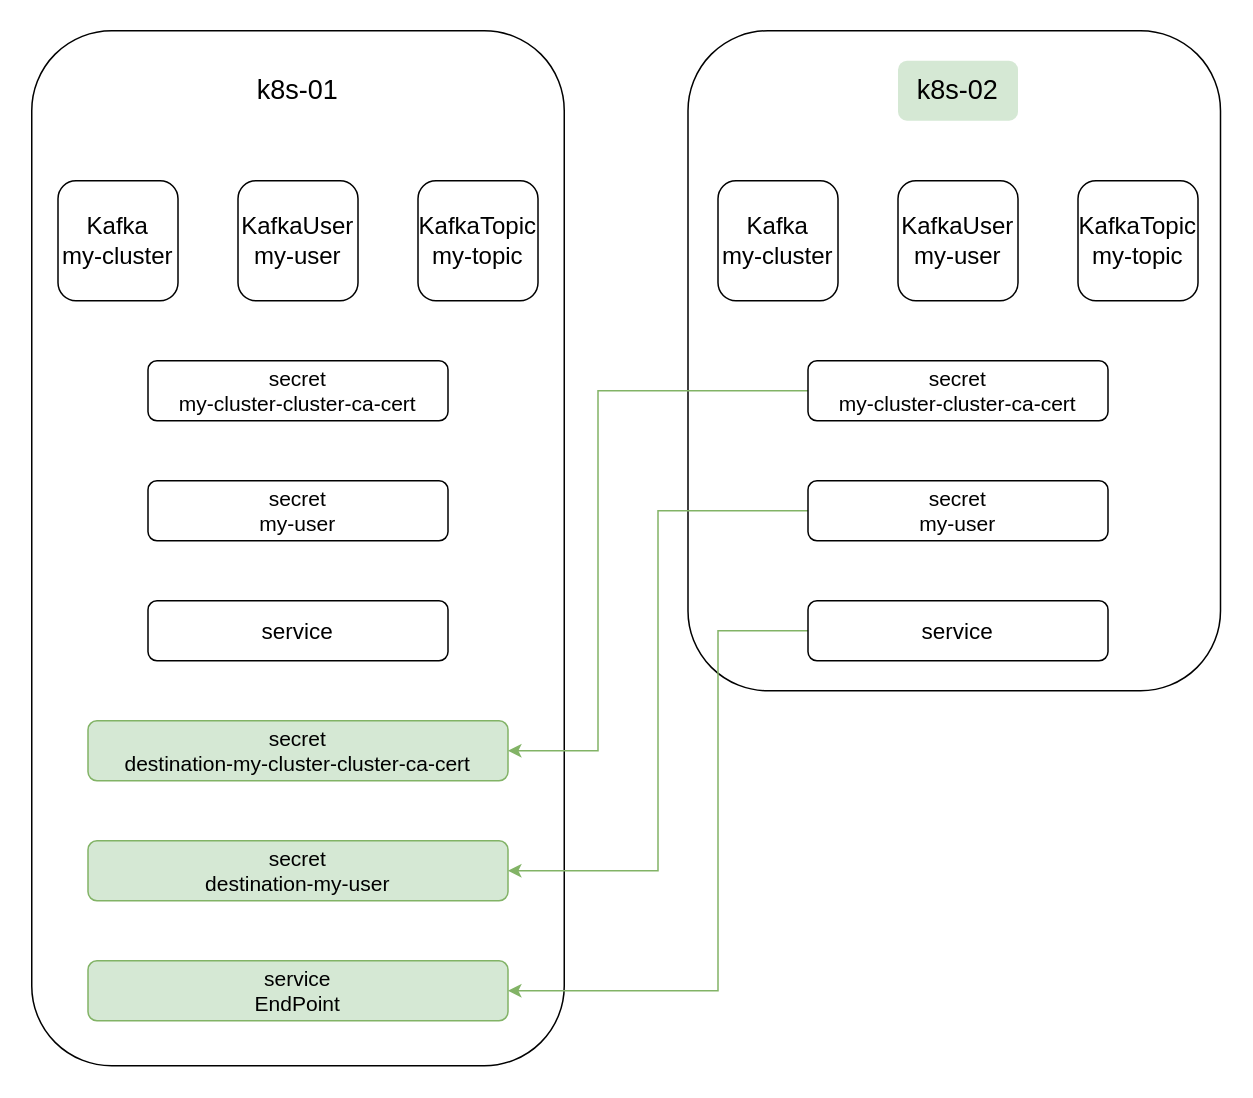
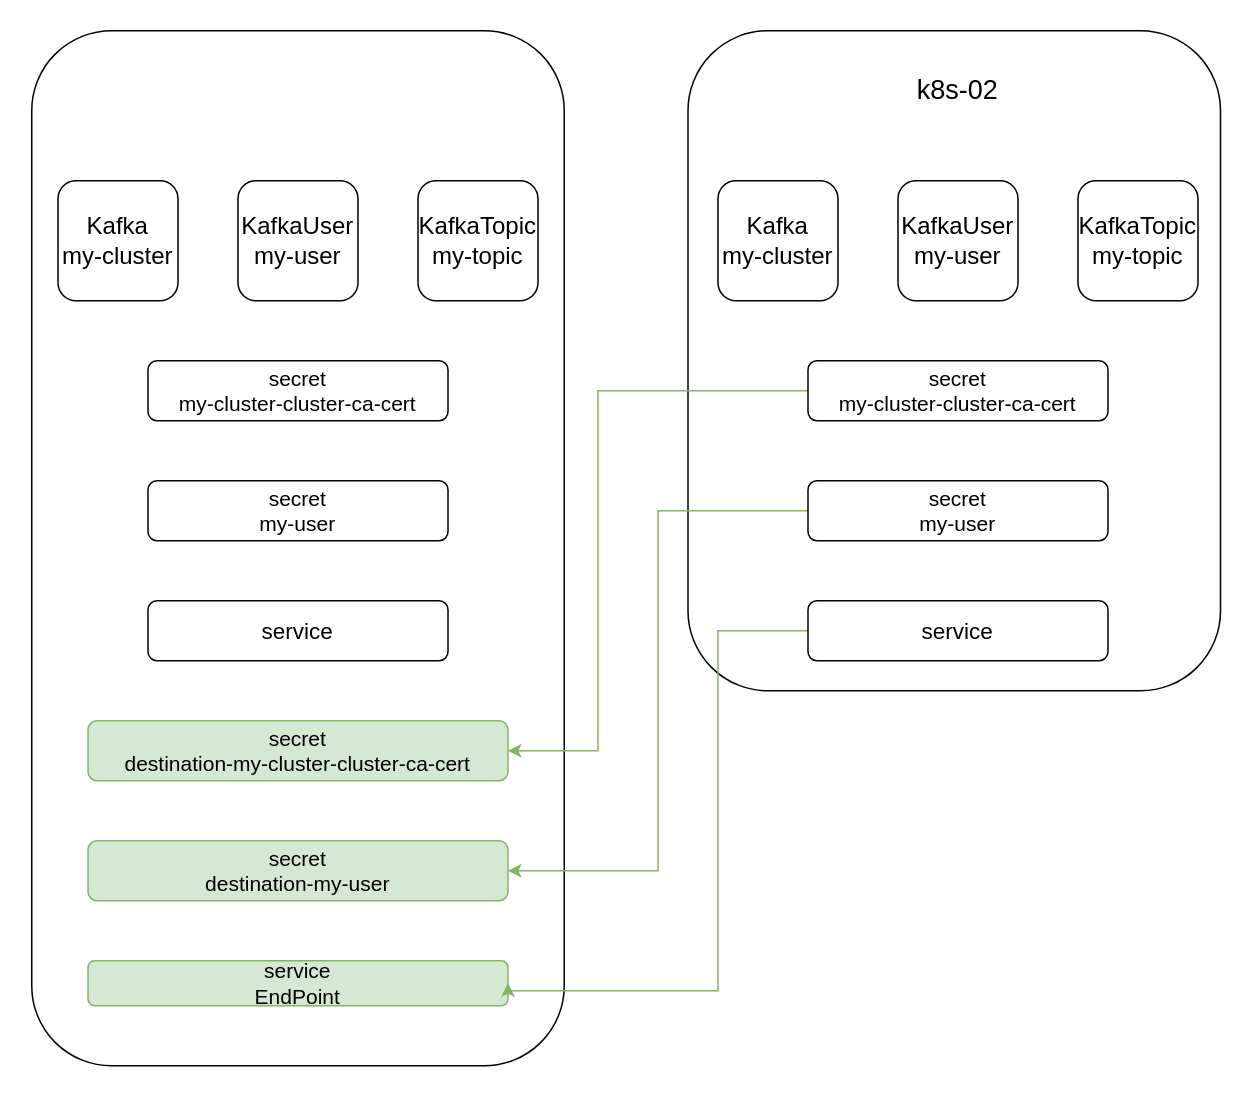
(298, 91) -> none
(958, 91) -> (958, 91)
(298, 991) -> (298, 983)
